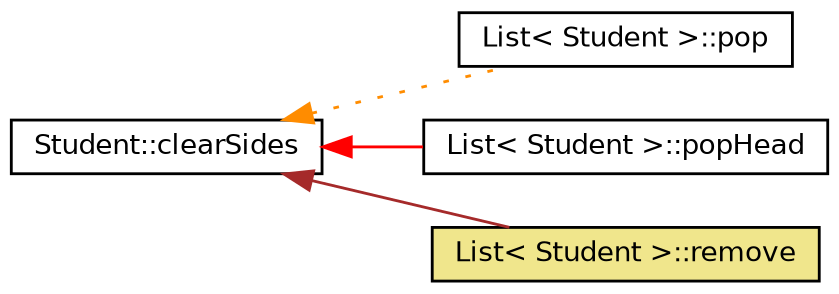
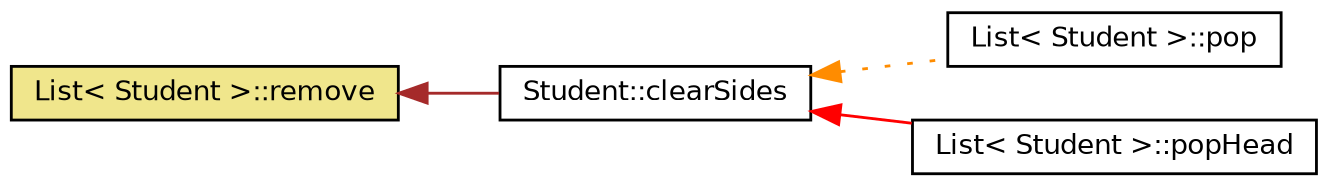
(410, 204) -> (463, 93)
